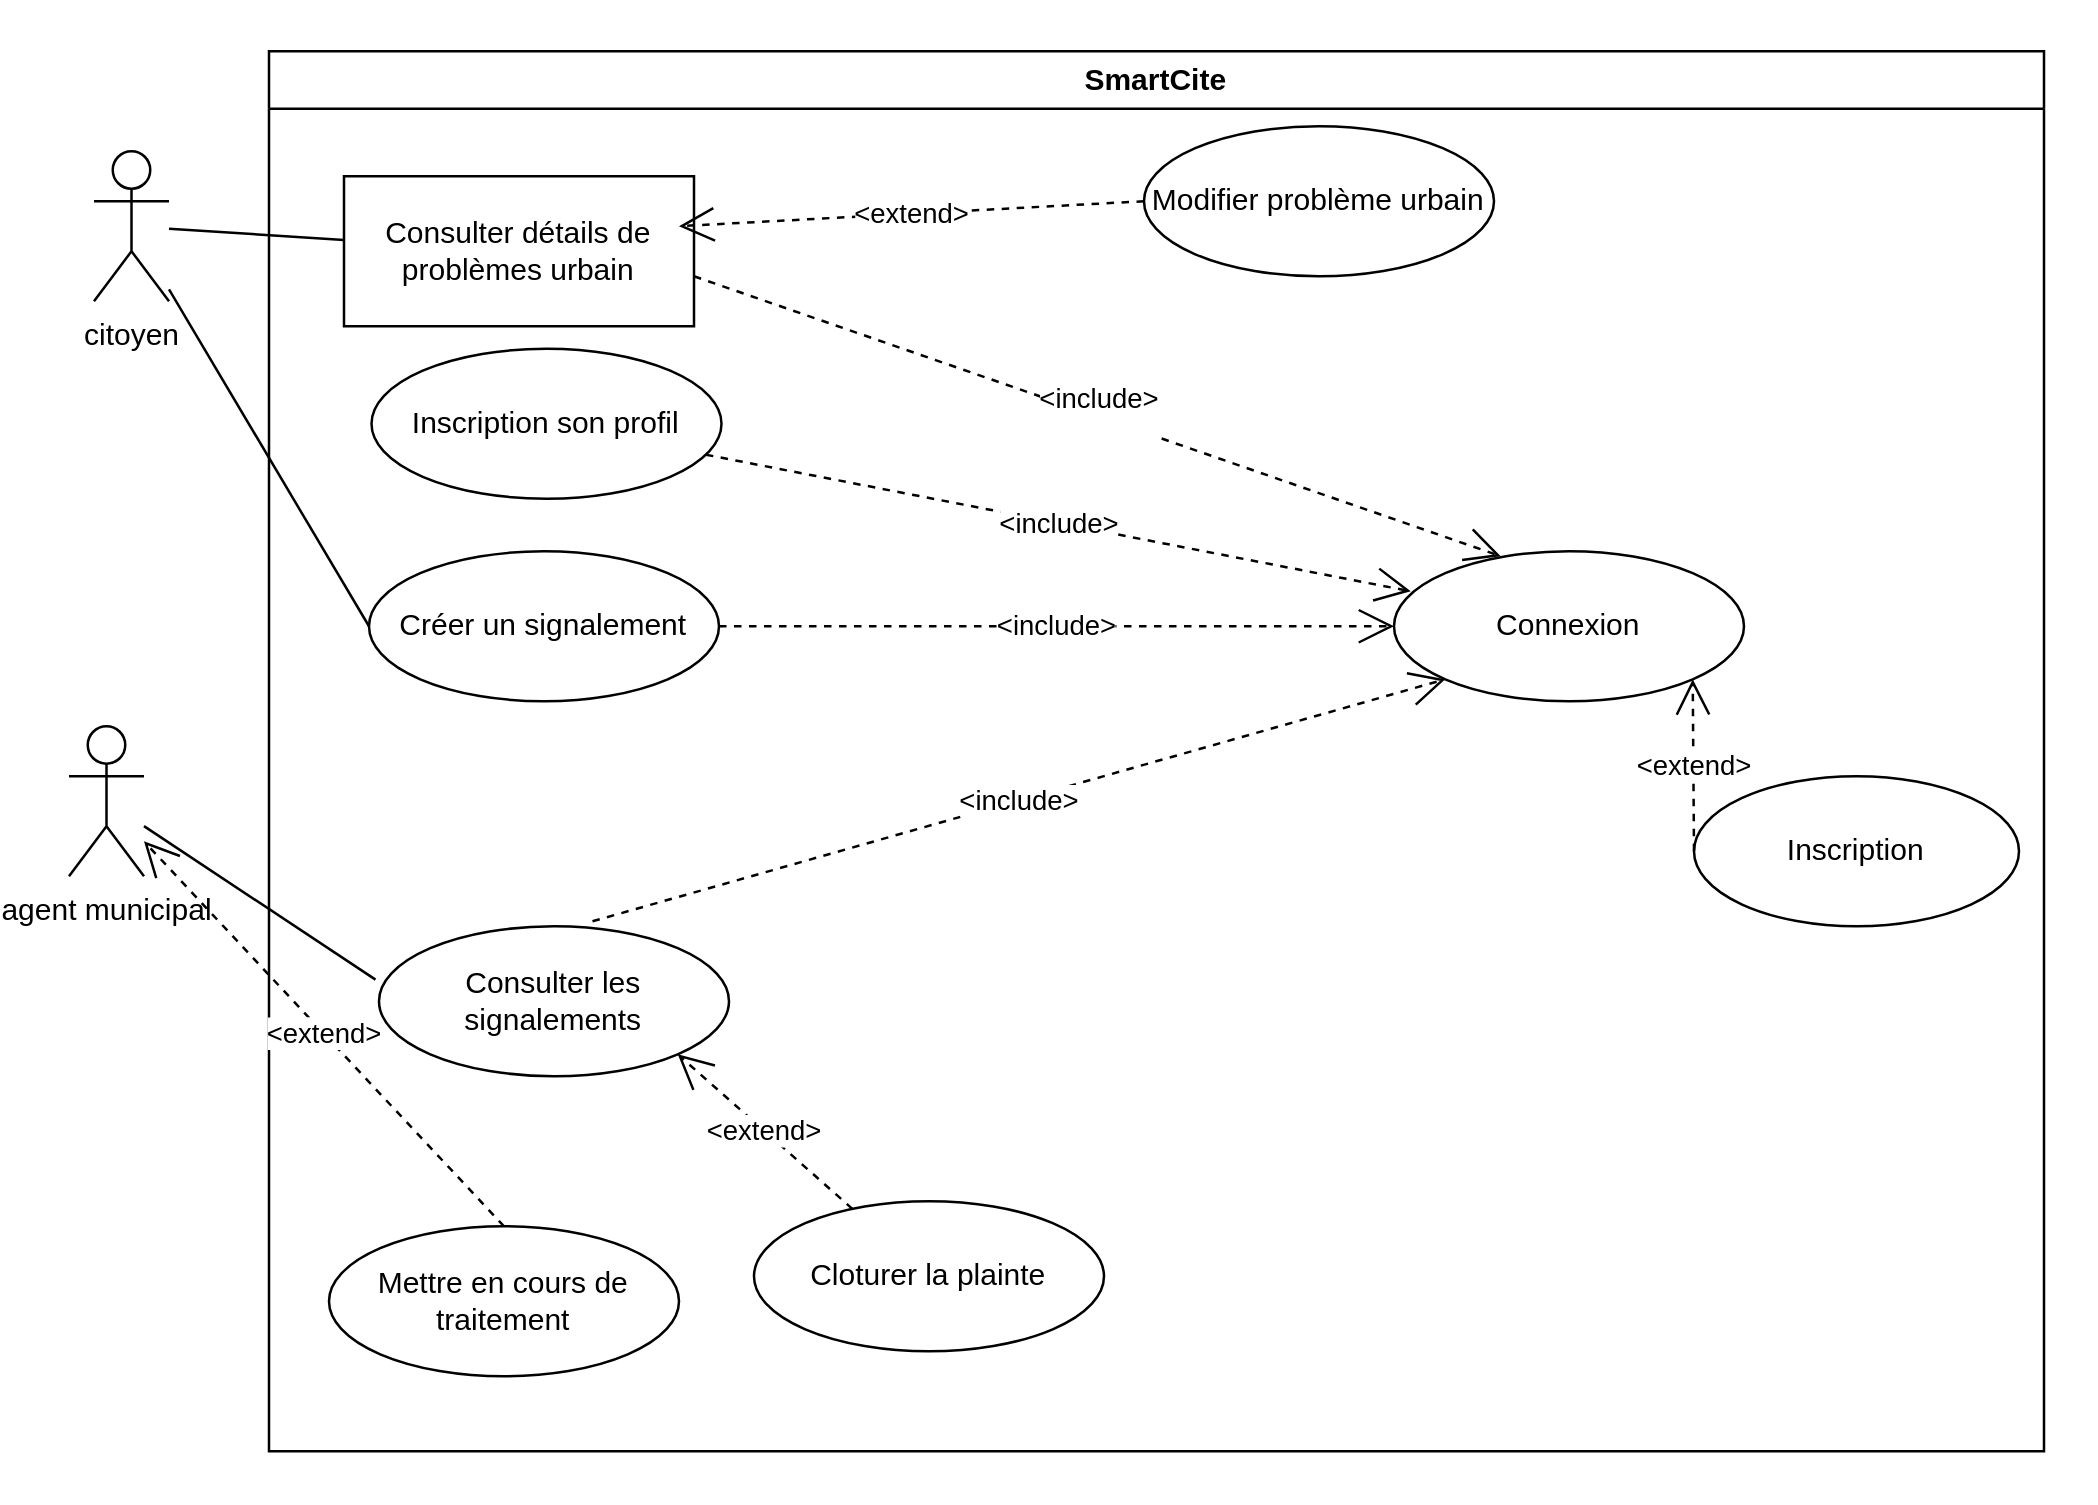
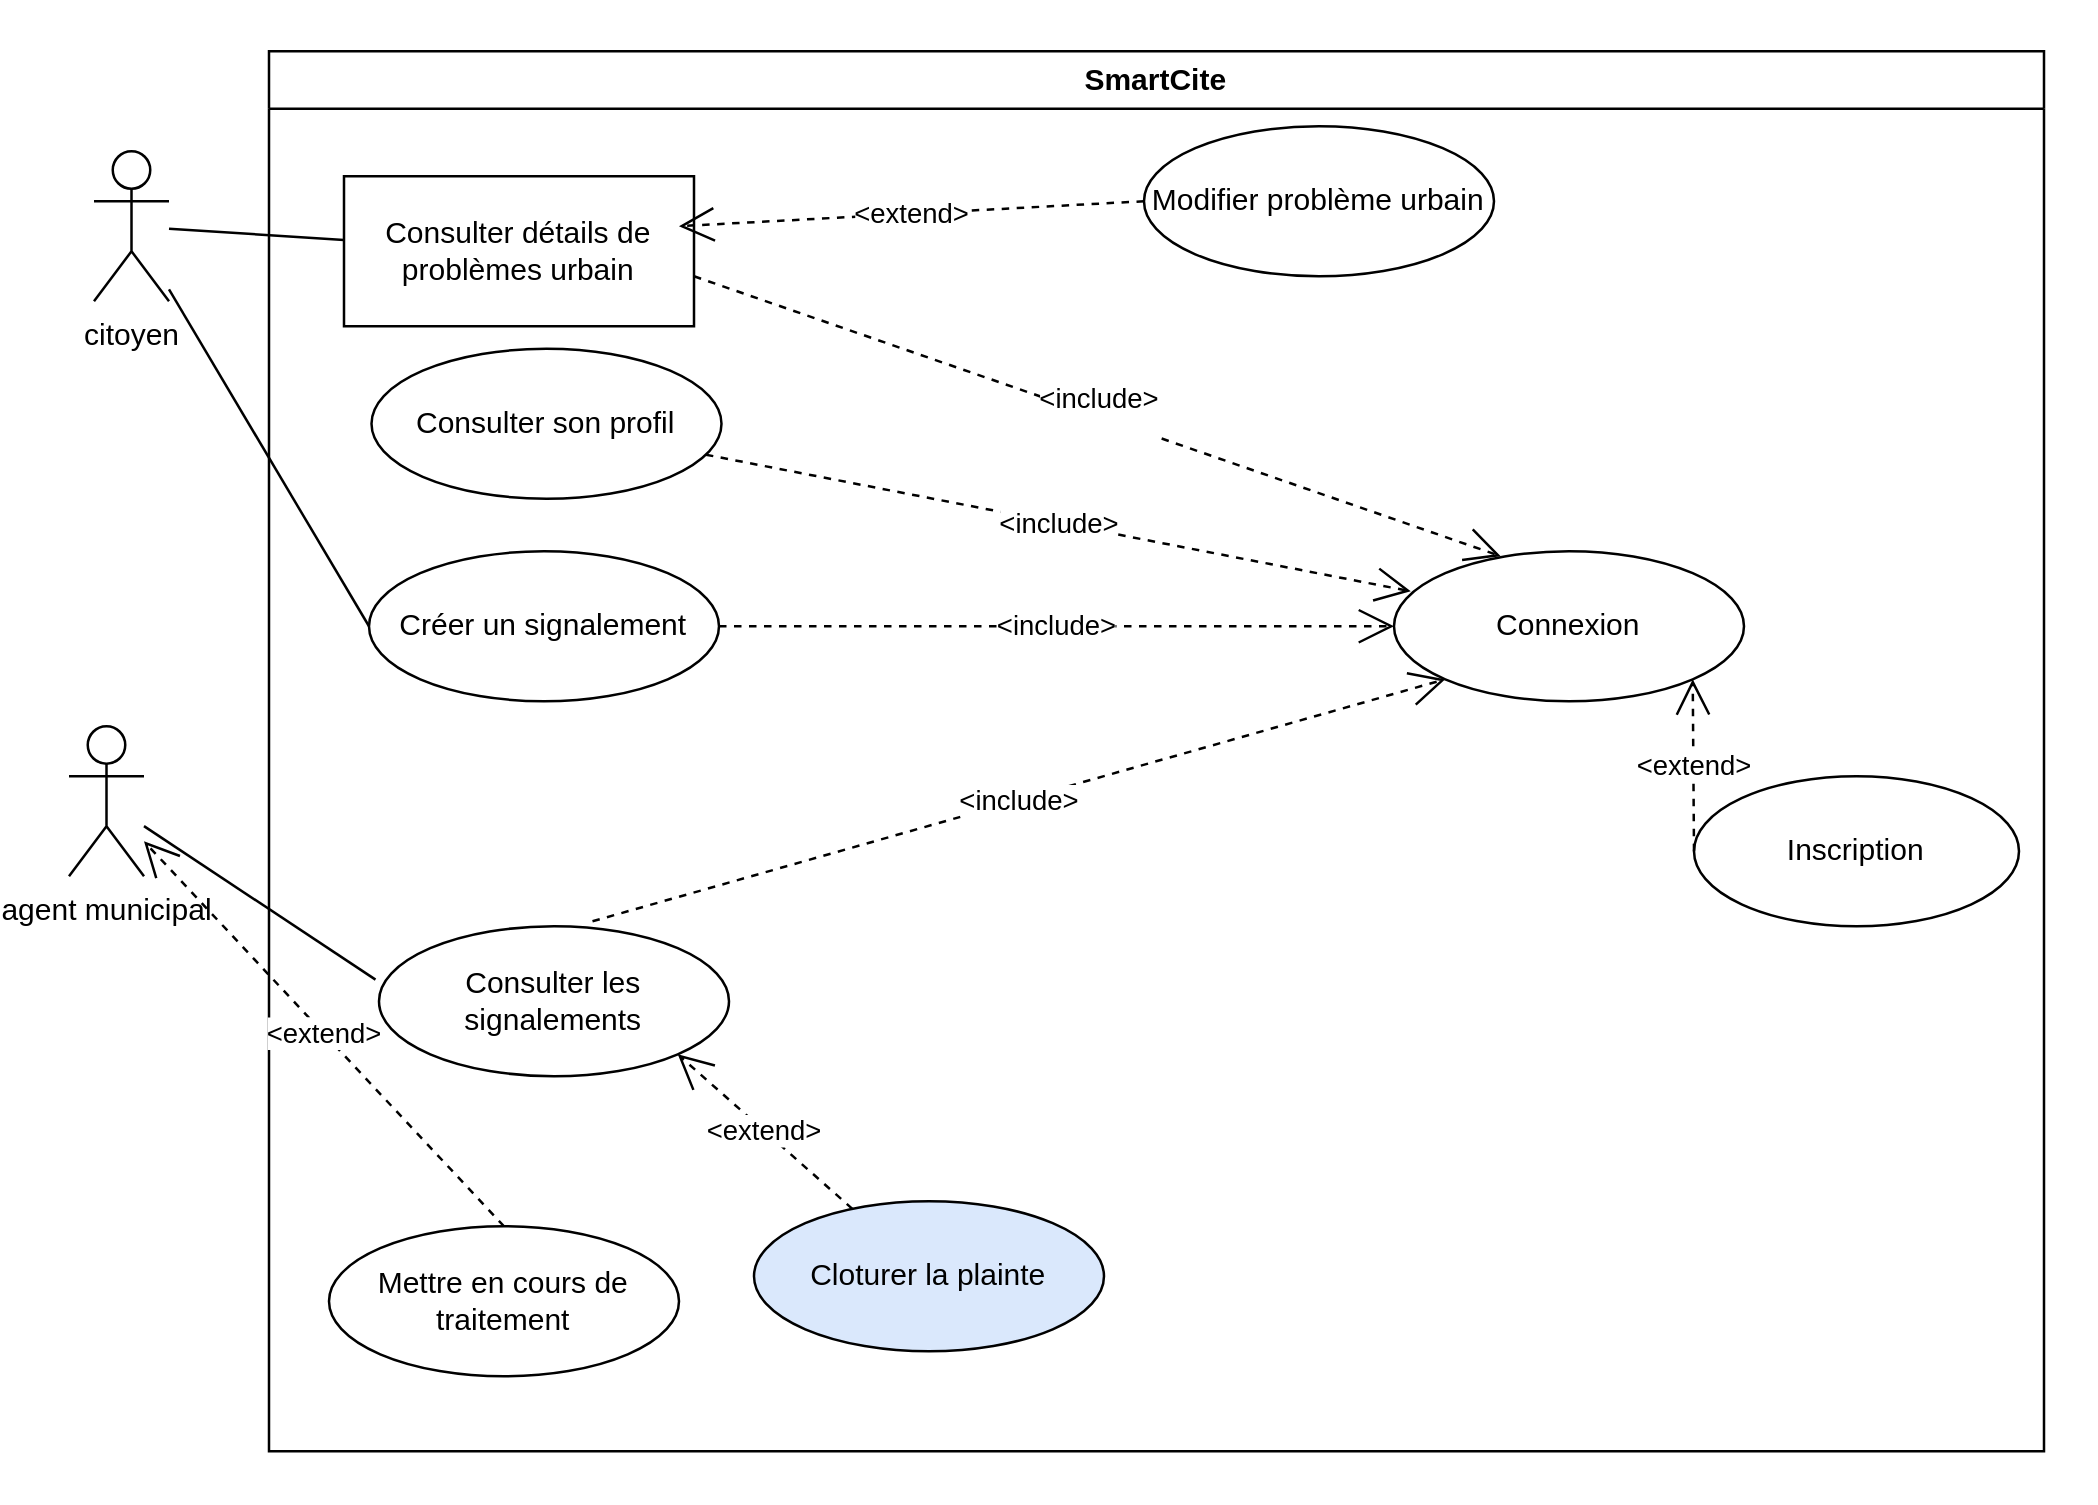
(546, 424) -> (546, 424)
(929, 1276) -> (929, 1276)
